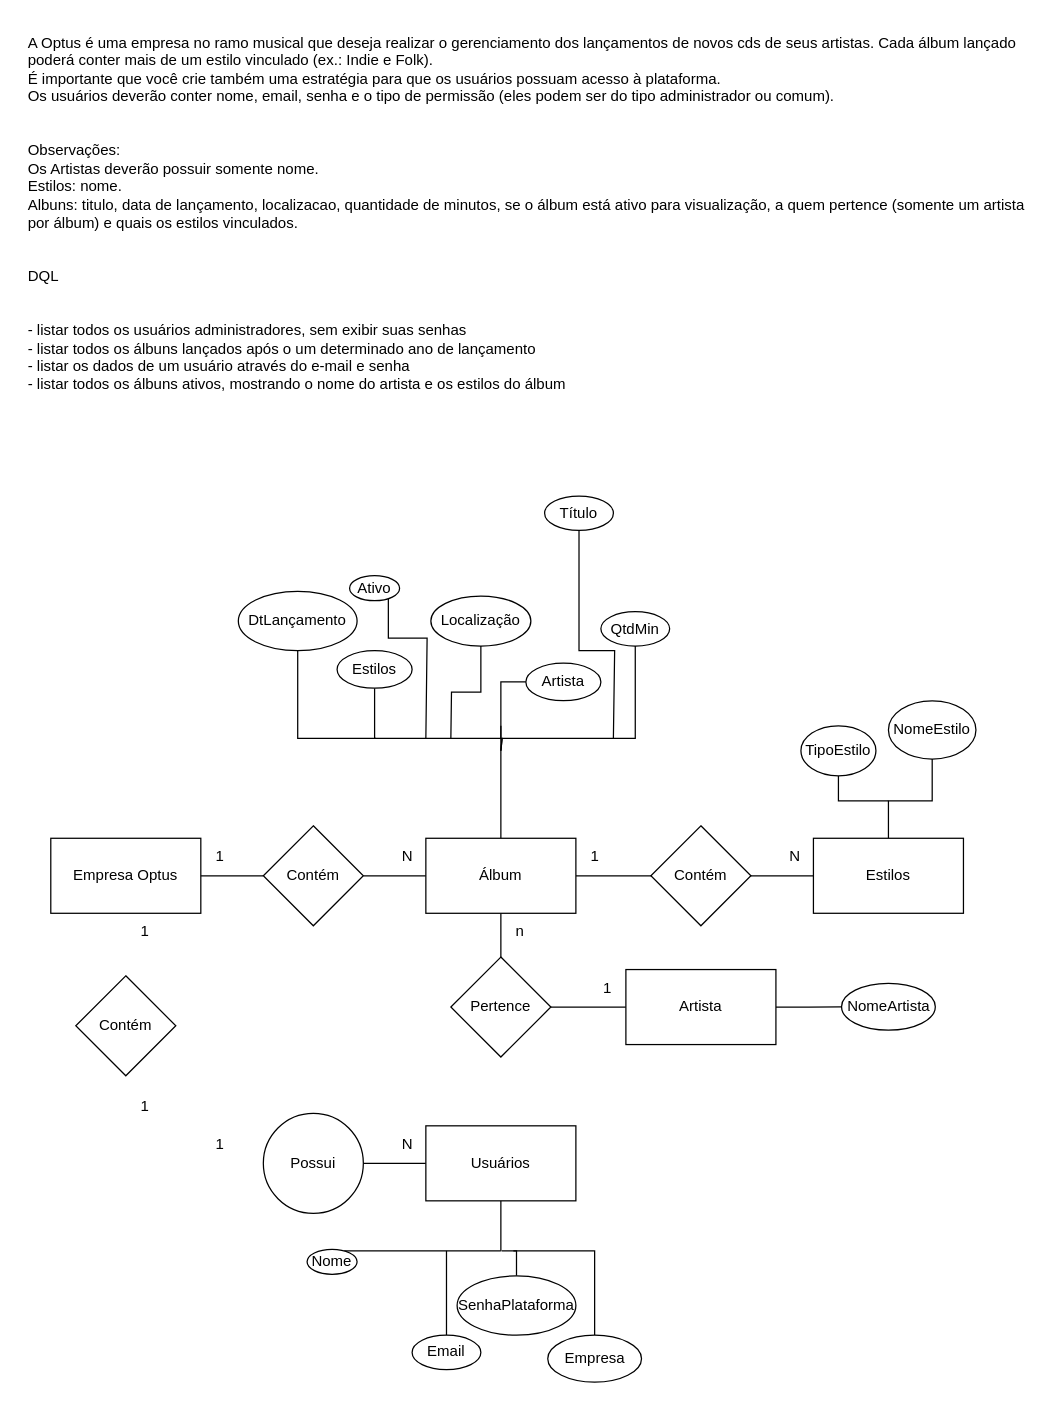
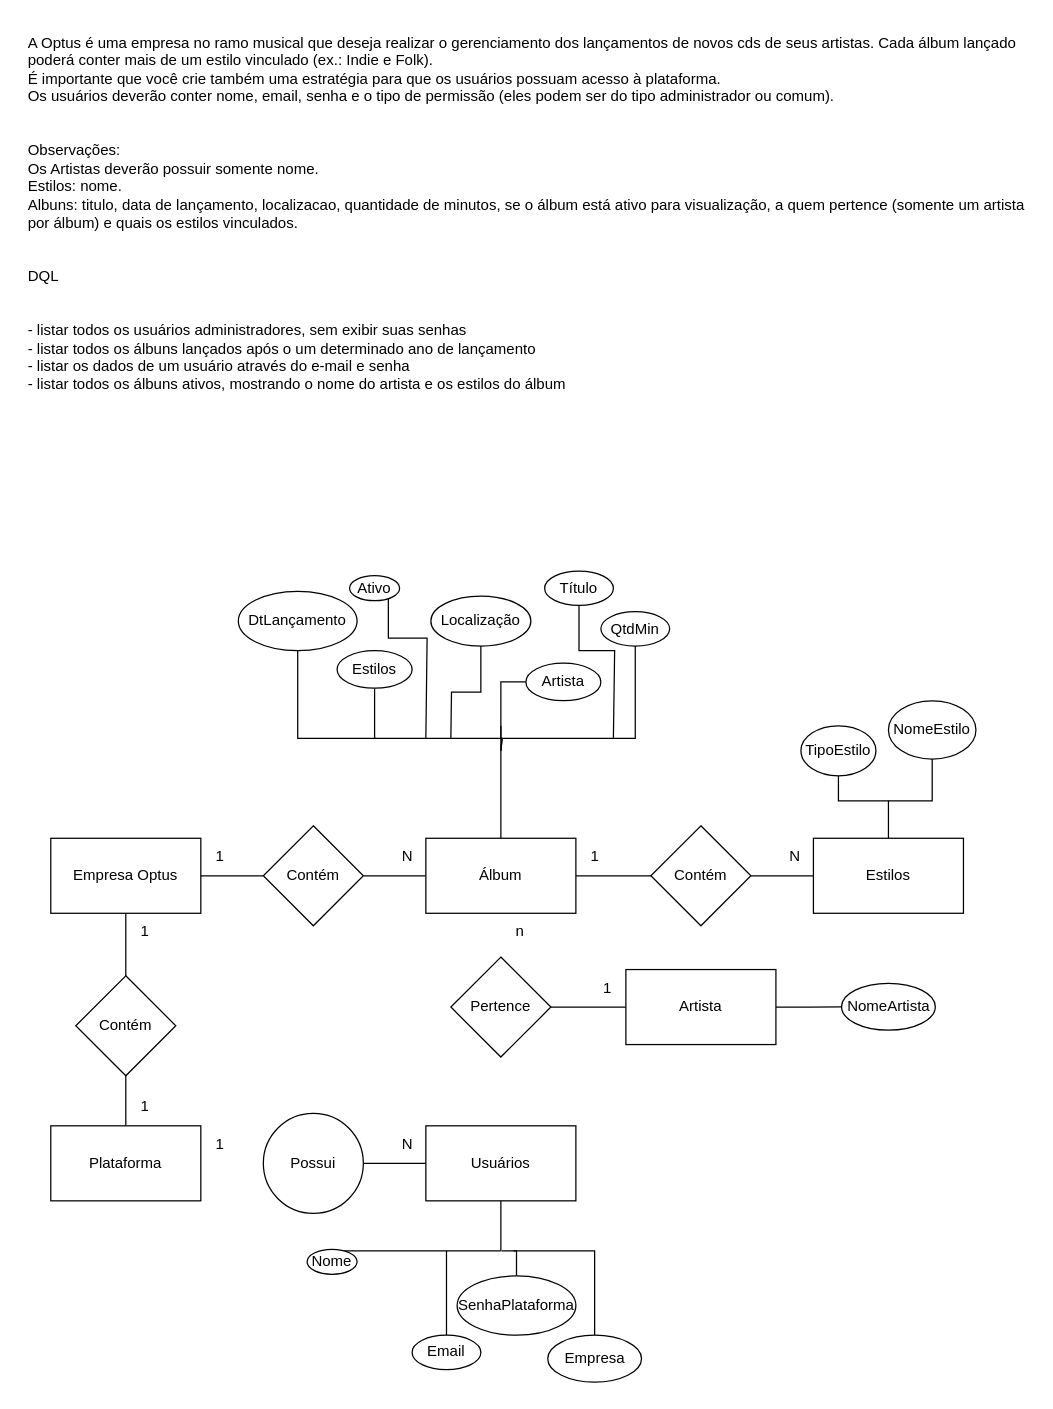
(579, 513) -> (579, 588)
(501, 935) -> none
none -> (126, 944)
none -> (126, 1163)
